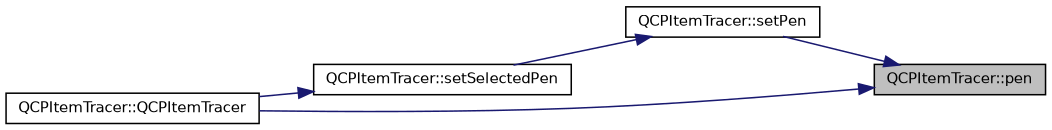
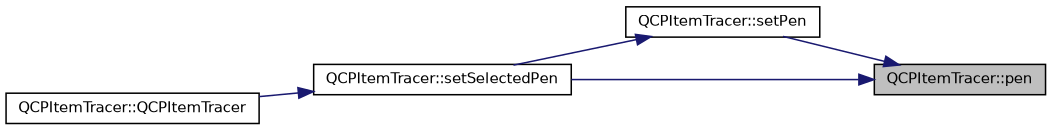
(559, 109) -> (715, 80)
